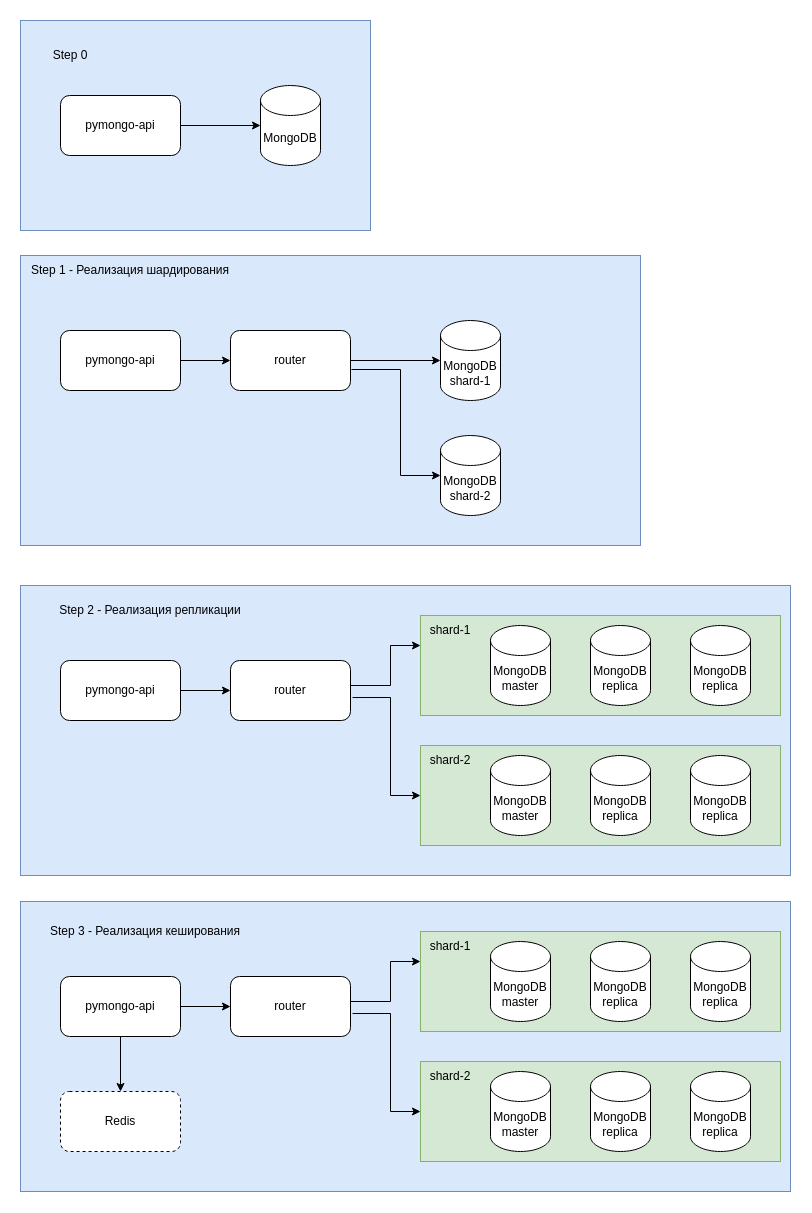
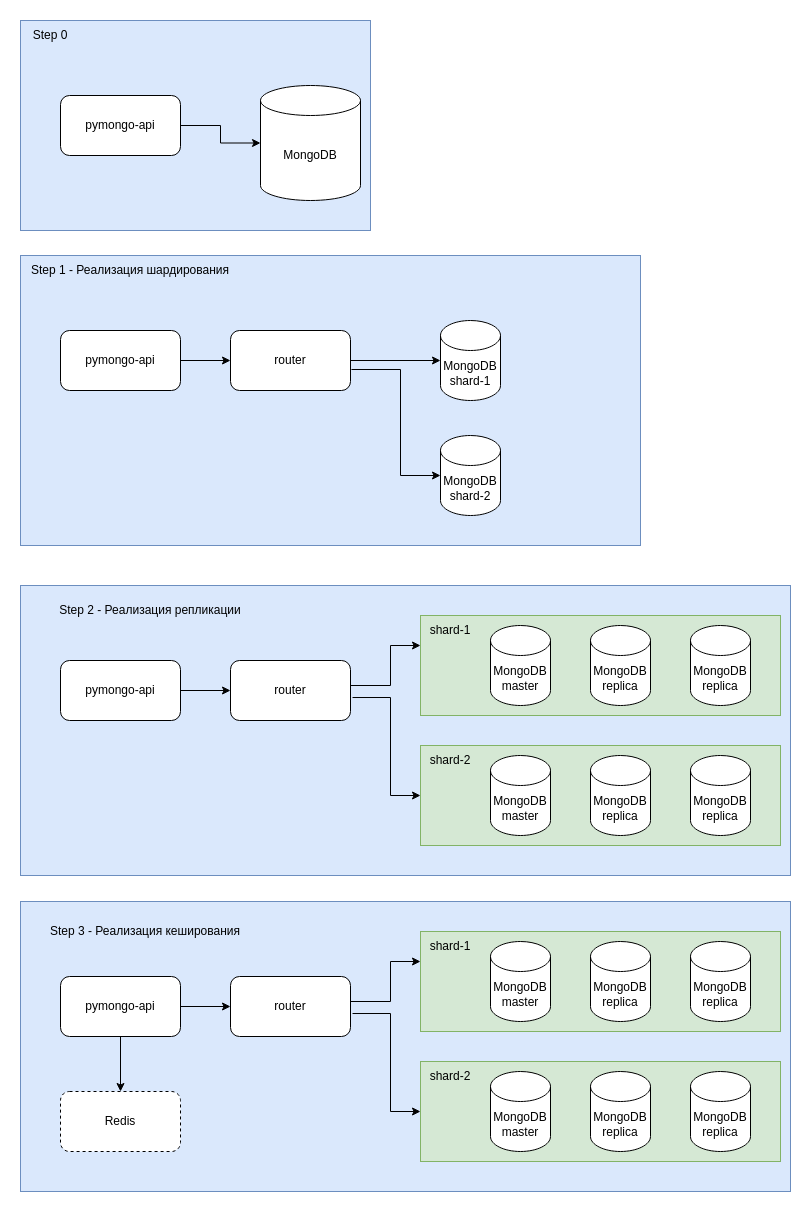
(71, 56) -> (51, 36)
(291, 126) -> (311, 143)
